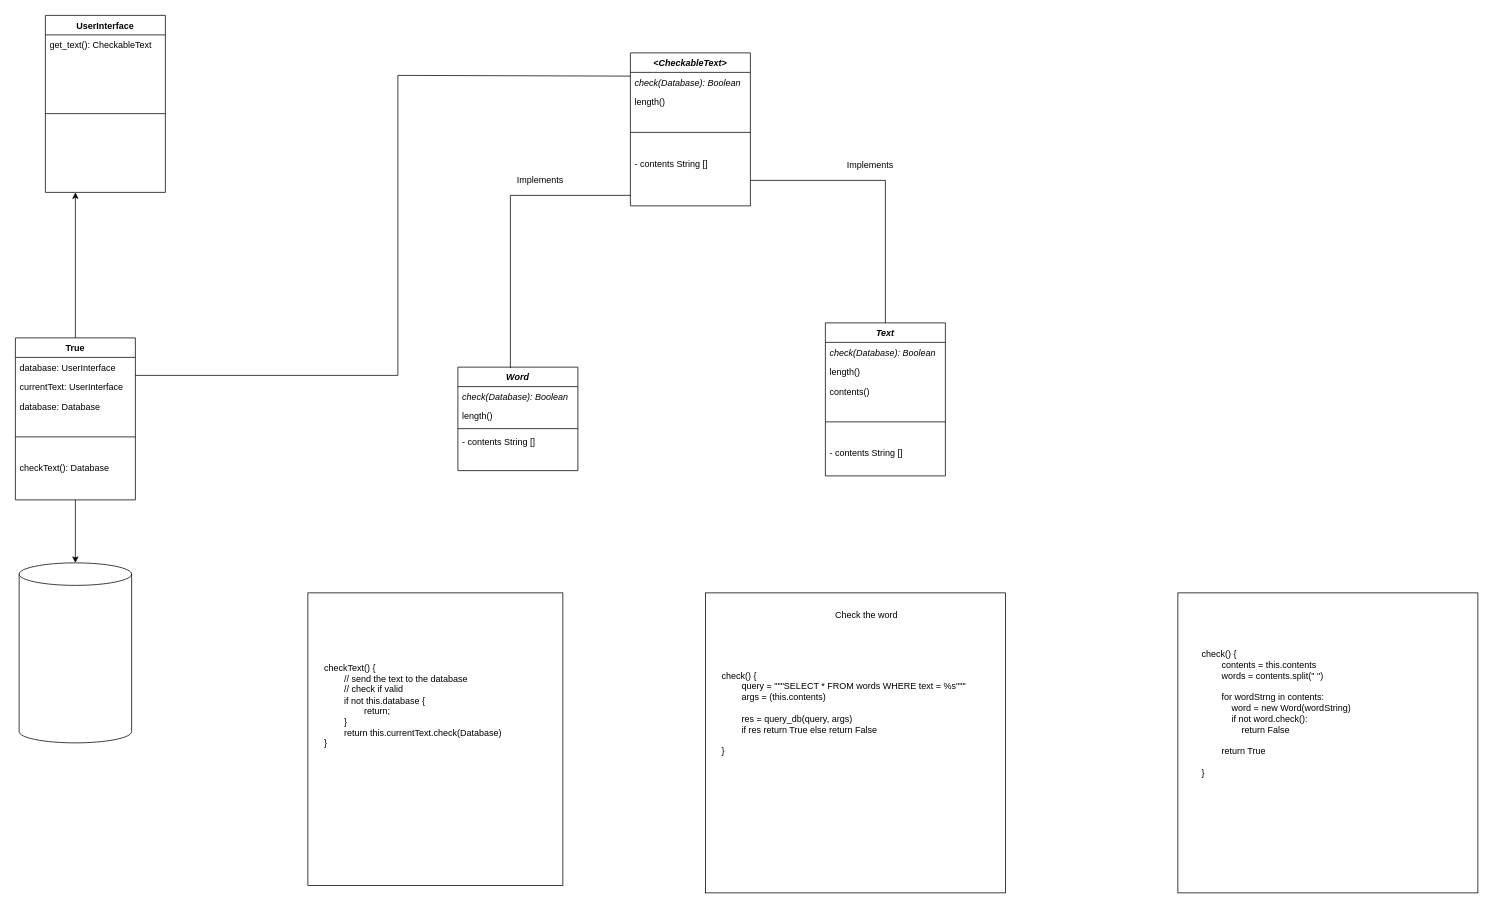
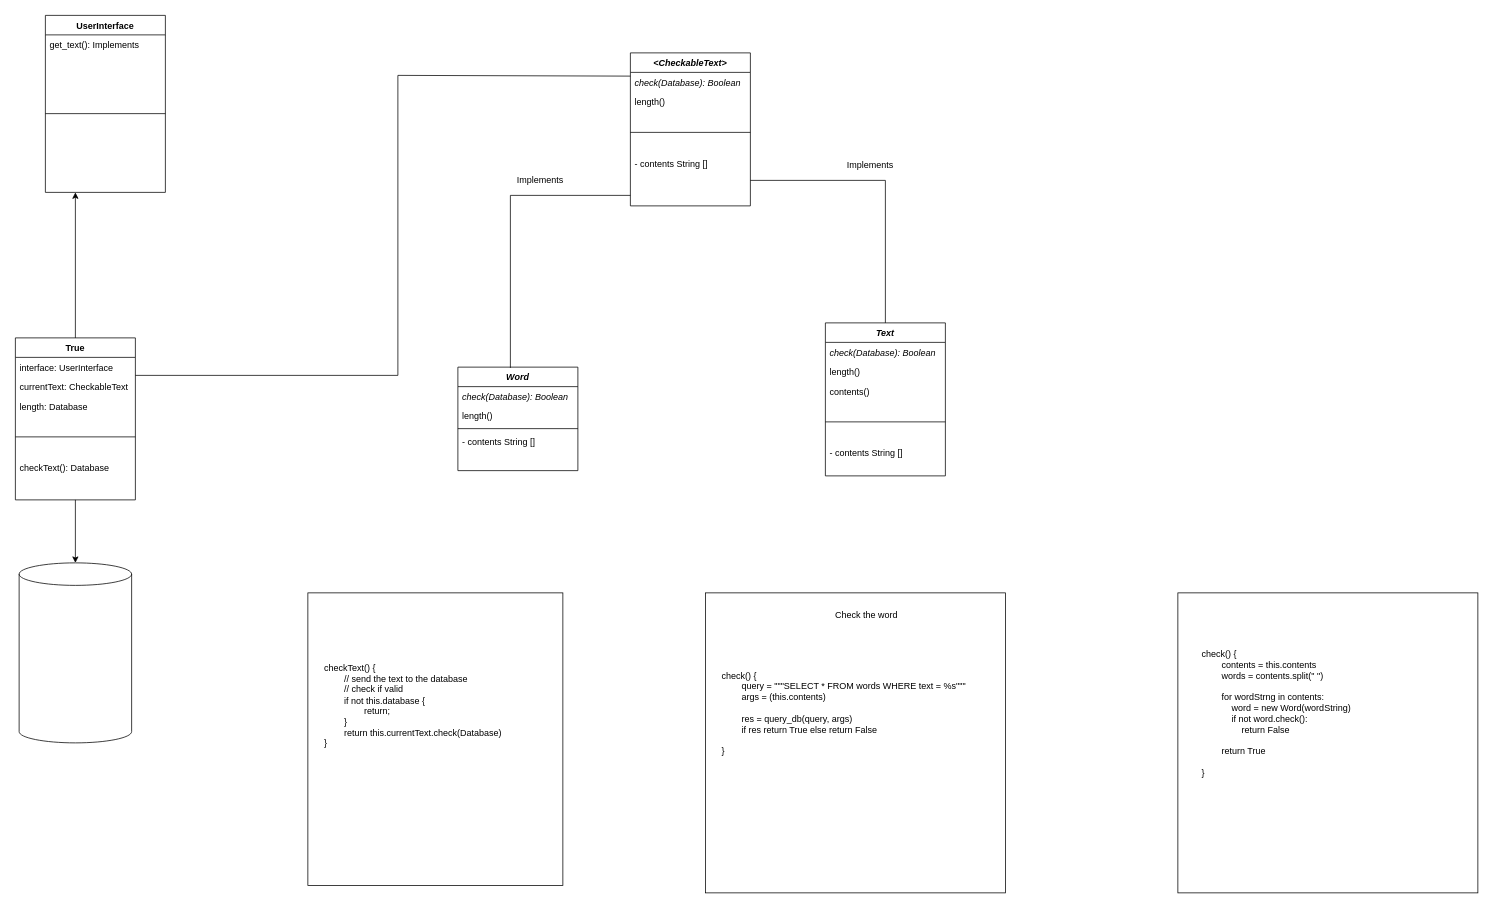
(109, 45) -> (101, 45)
(75, 368) -> (76, 368)
(83, 387) -> (82, 387)
(63, 407) -> (56, 407)
